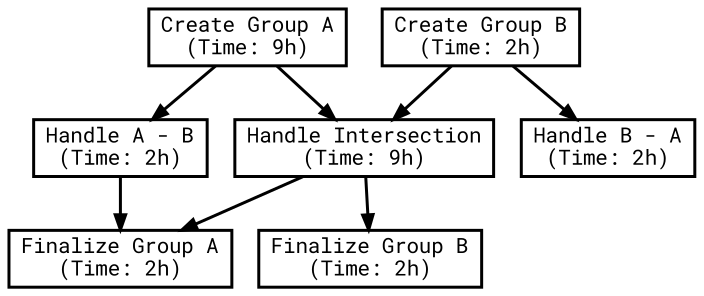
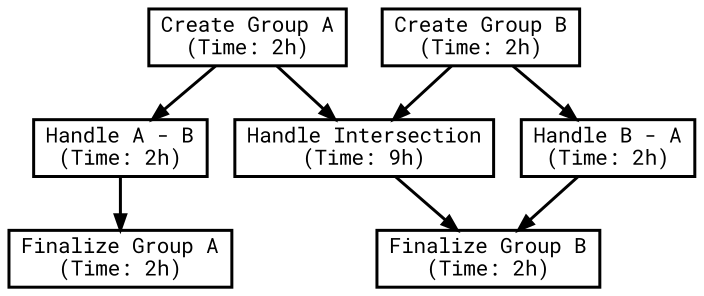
(248, 37) -> (248, 37)
none -> (554, 198)
(249, 200) -> none
